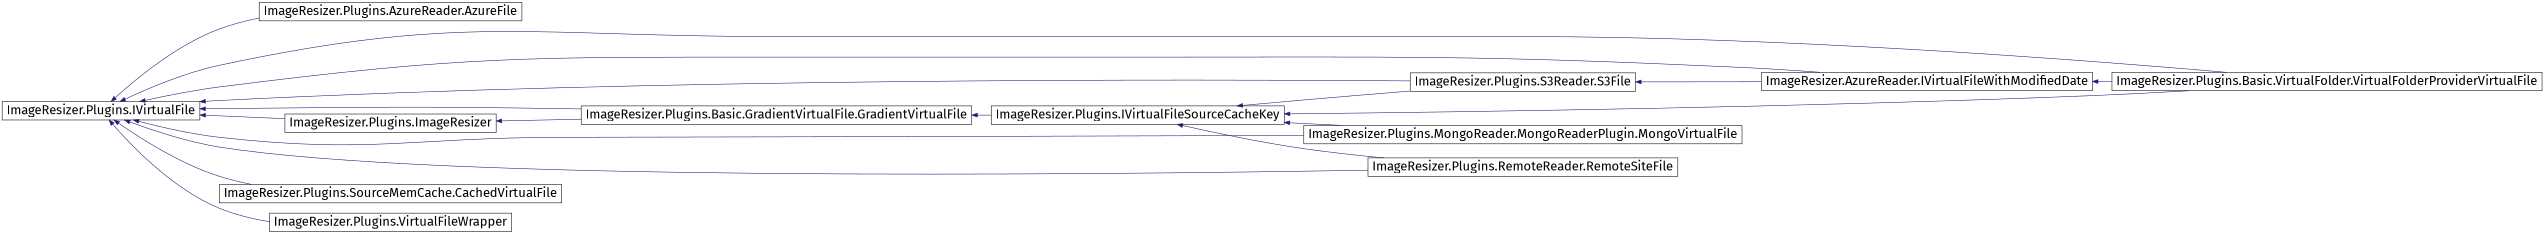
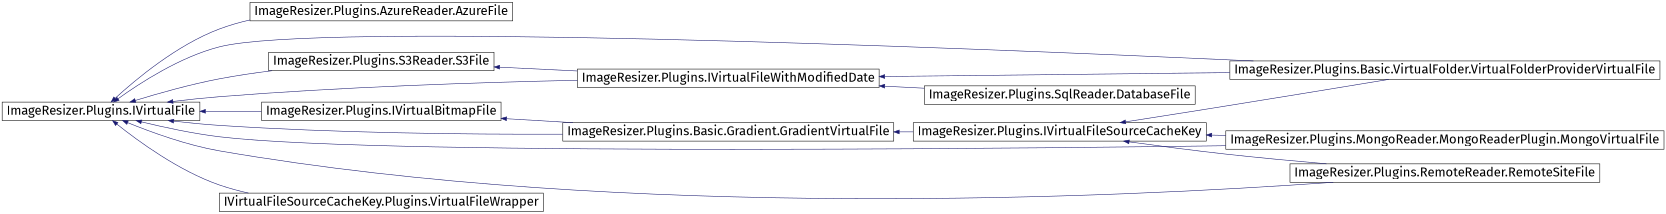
(1927, 82) -> (728, 78)
none -> (1060, 95)
(1326, 98) -> none
(776, 115) -> (728, 132)
(391, 123) -> (381, 111)
(391, 194) -> none
(391, 222) -> (381, 202)
